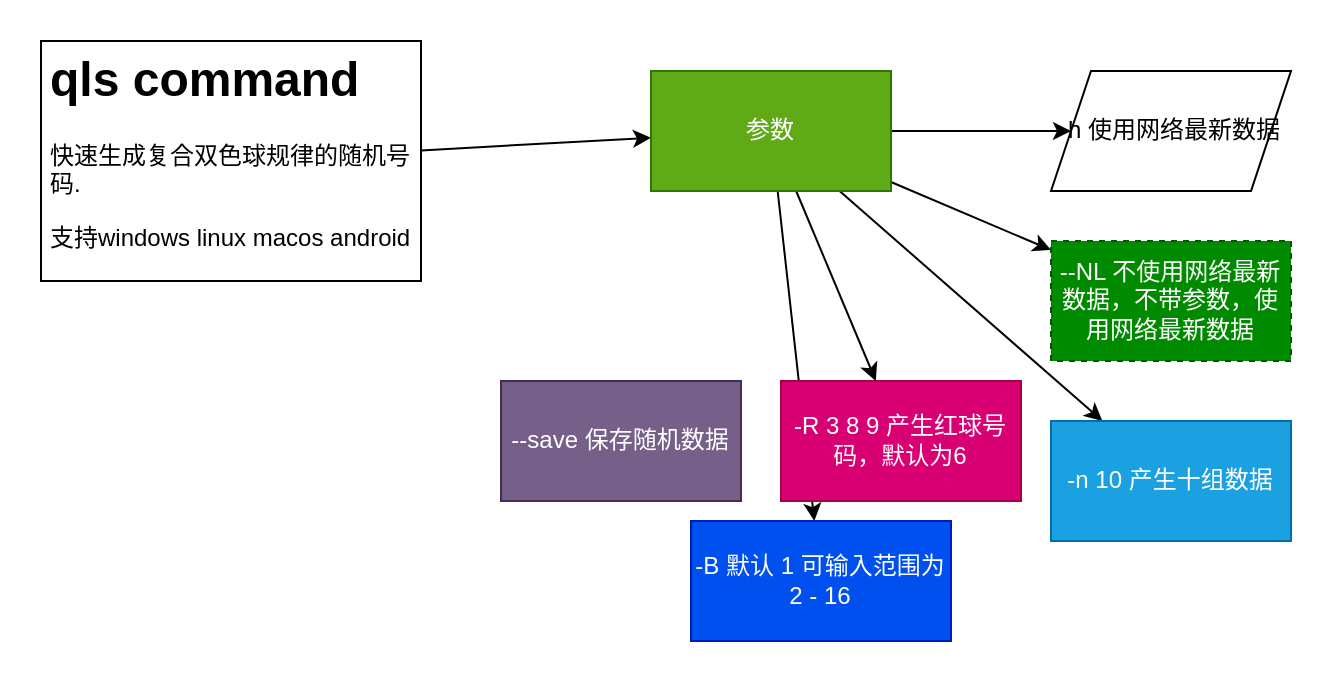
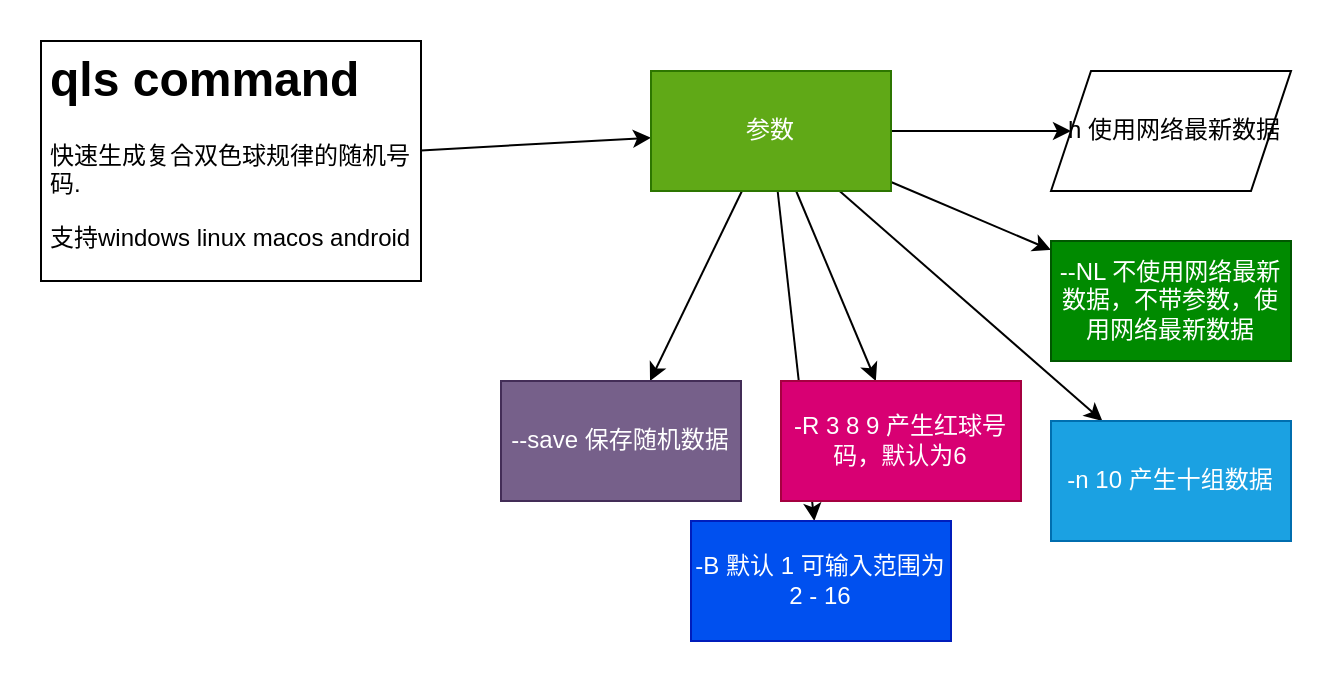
none -> (699, 280)
(1171, 301) -> (1171, 301)
